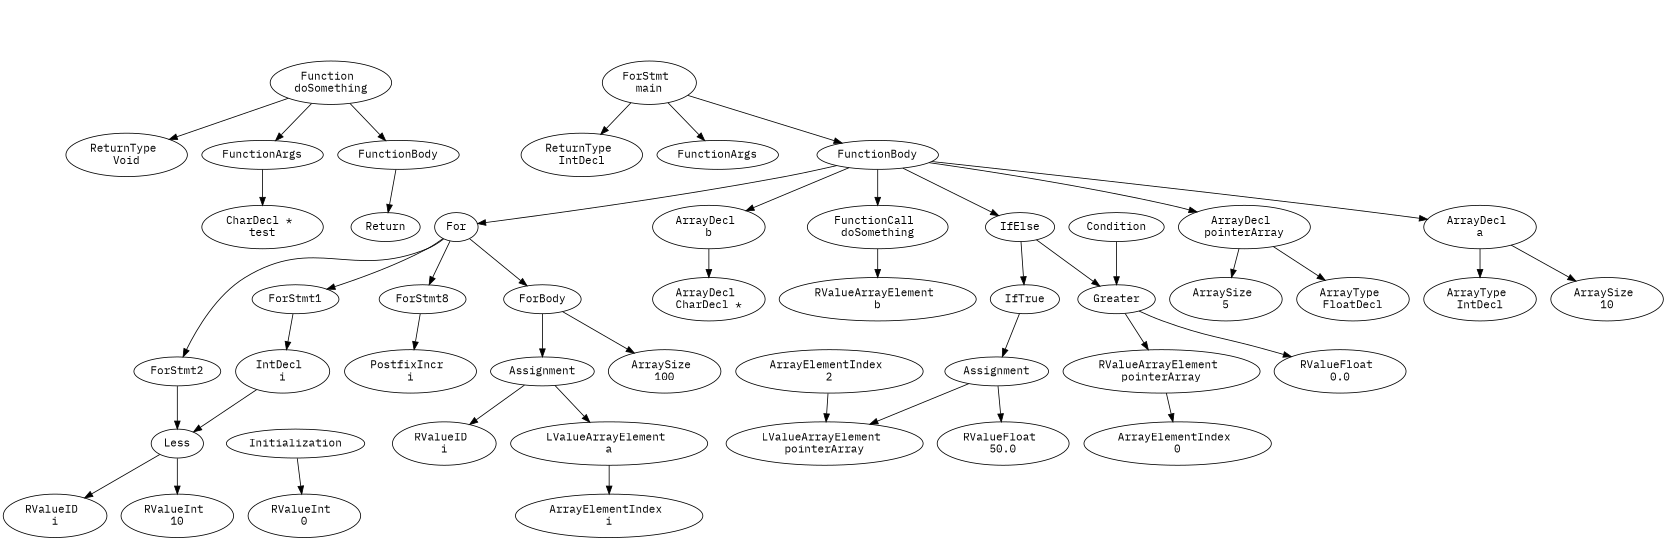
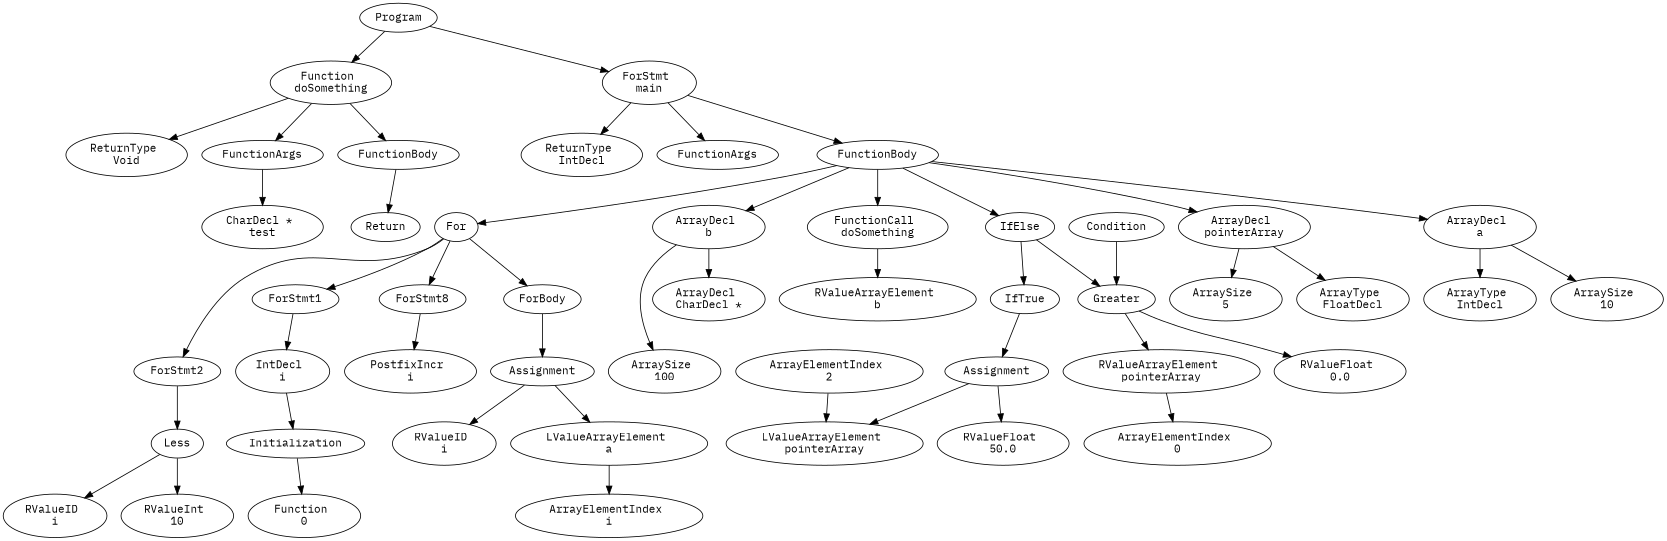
none -> (398, 18)
(595, 330) -> (642, 288)
(228, 409) -> (289, 407)
(304, 516) -> (304, 516)
